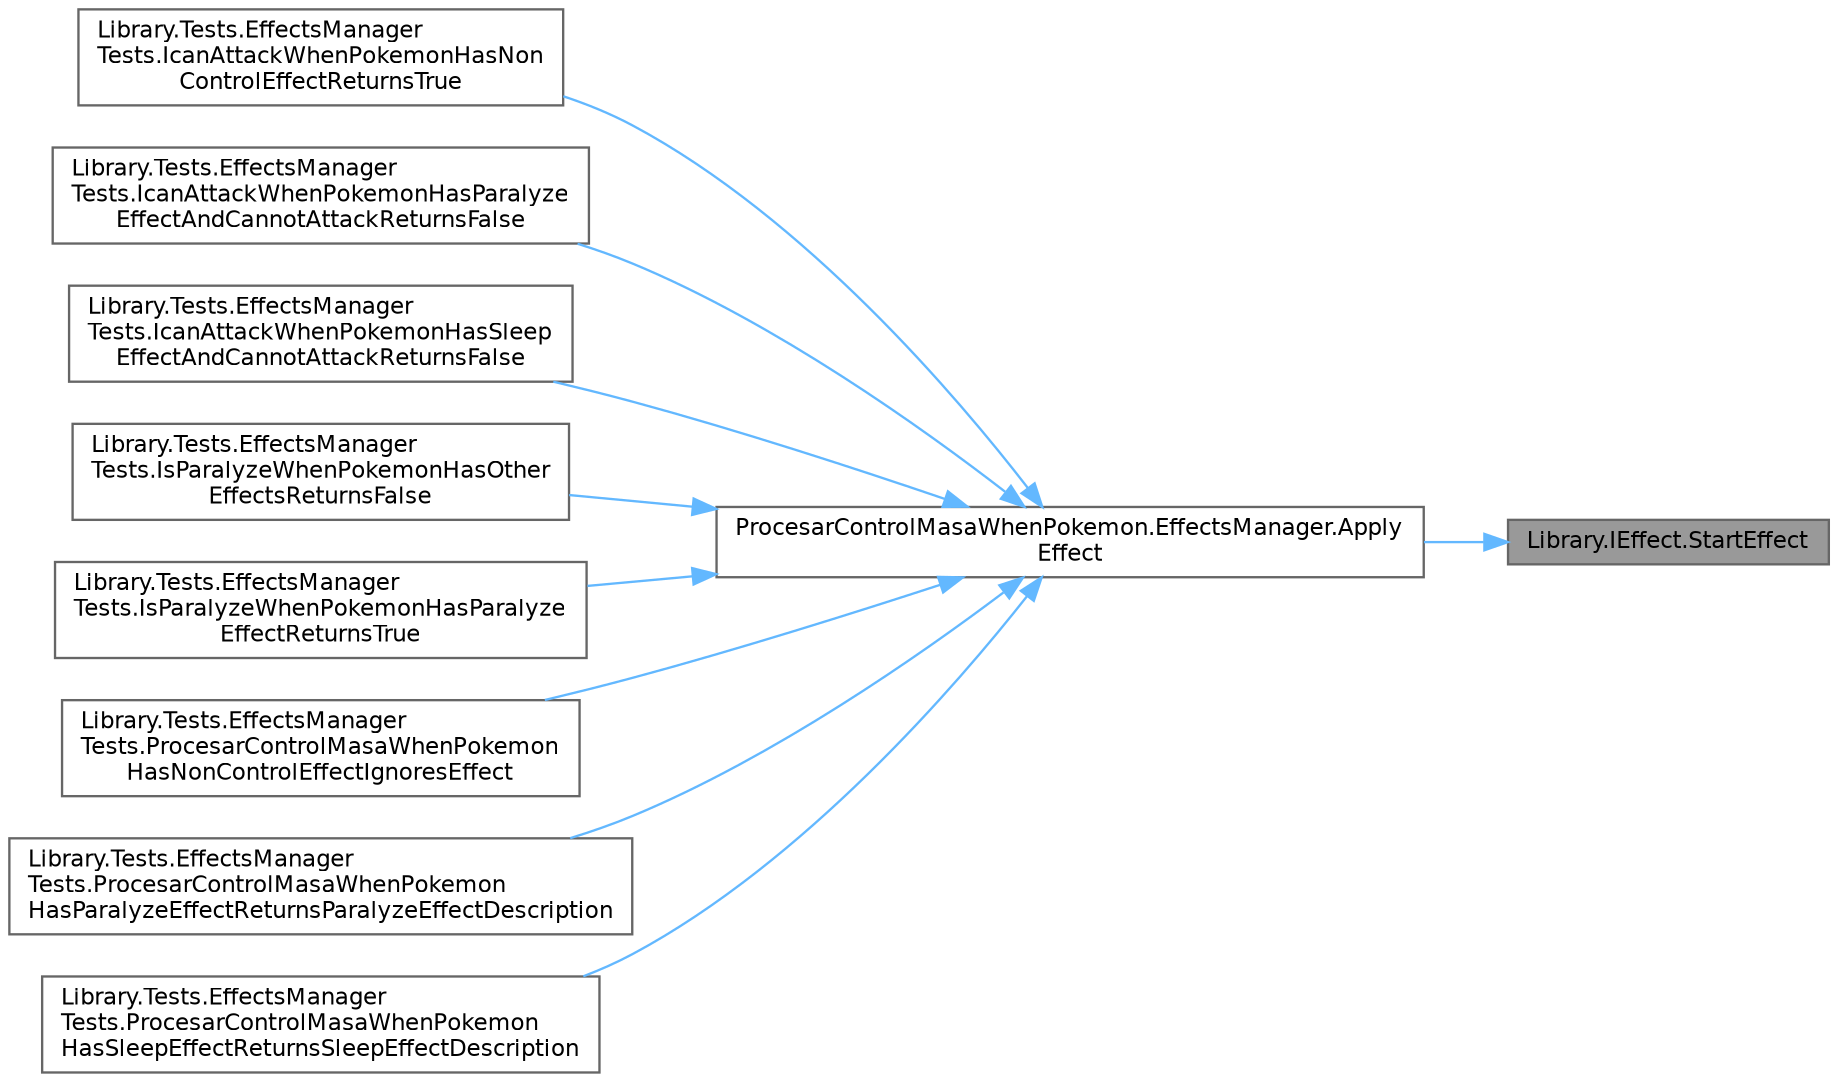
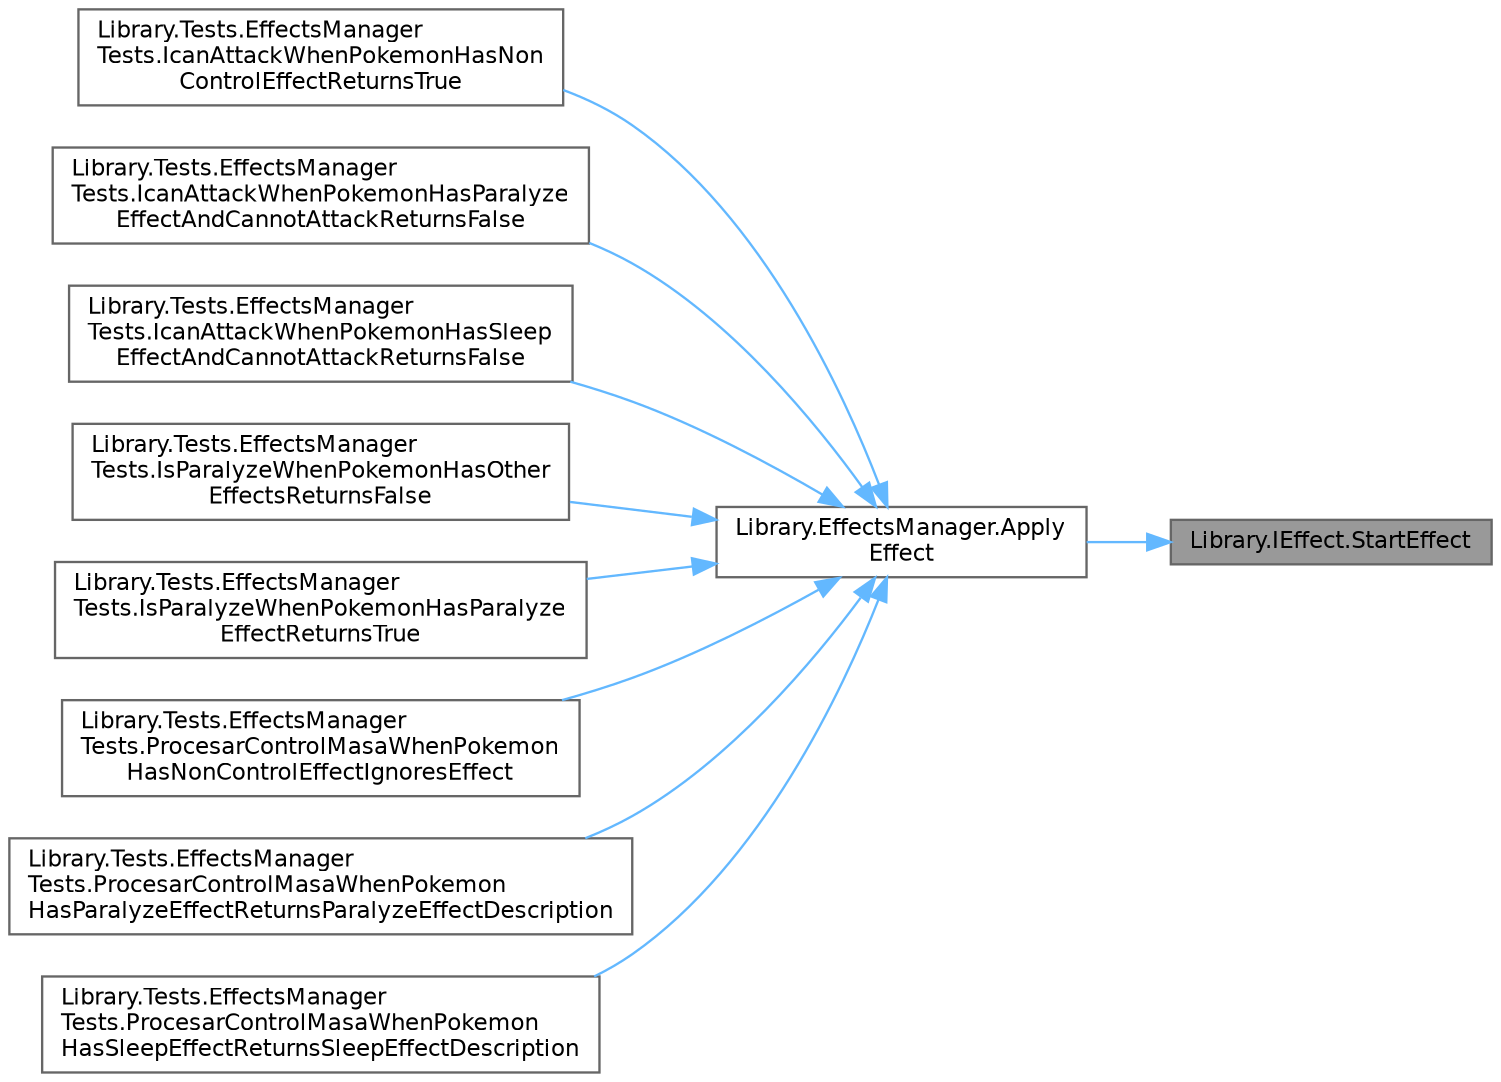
(1070, 542) -> (902, 542)
